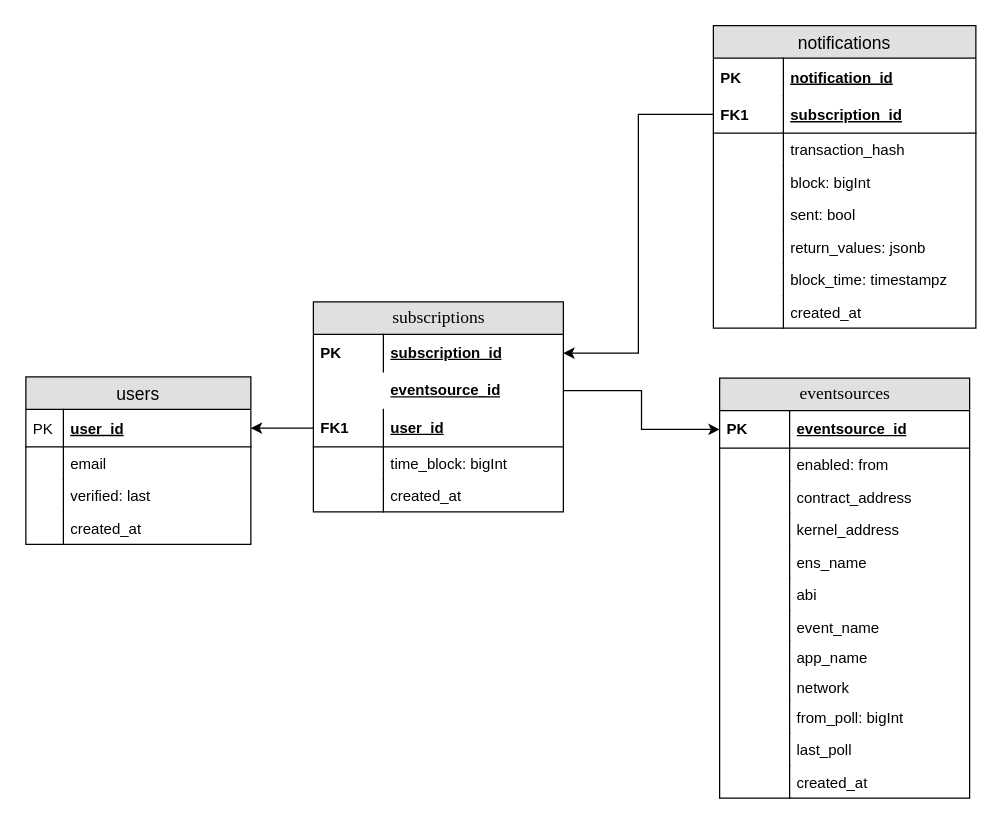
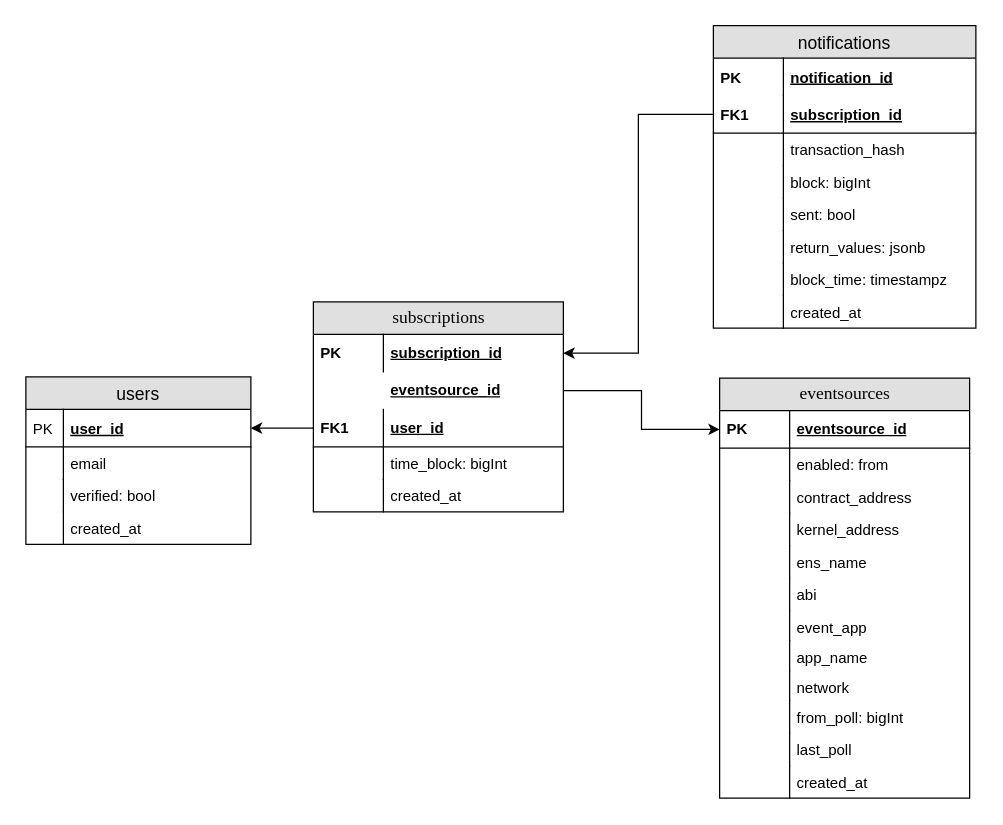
(119, 496) -> (119, 496)
(838, 628) -> (834, 628)
